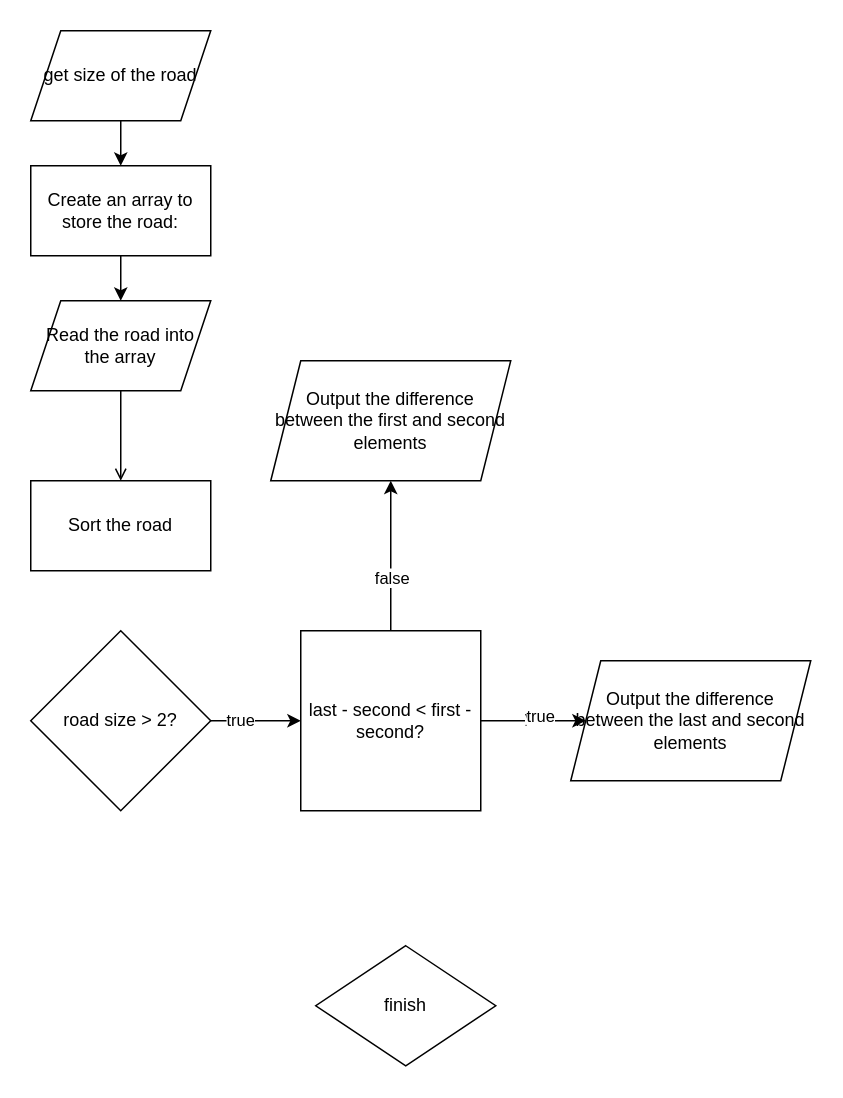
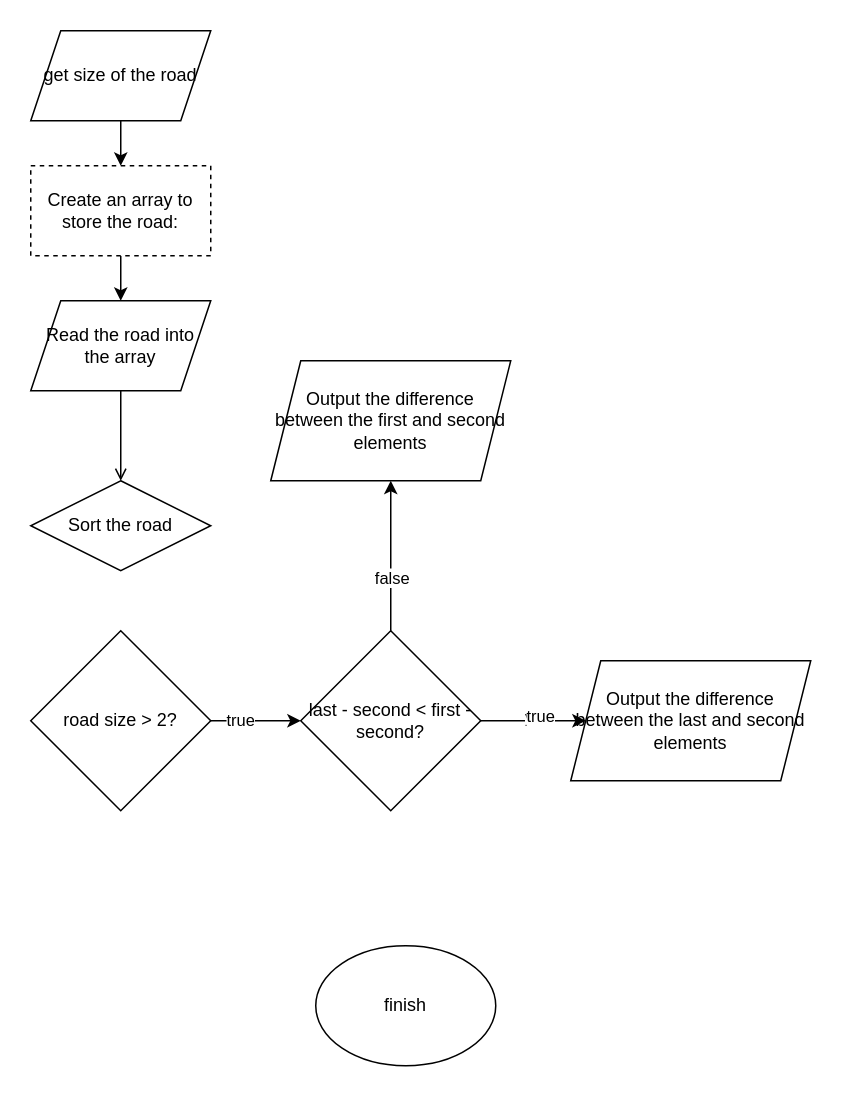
(121, 211) -> (121, 211)
(121, 526) -> (121, 526)
(391, 721) -> (391, 721)
(406, 1006) -> (406, 1006)
